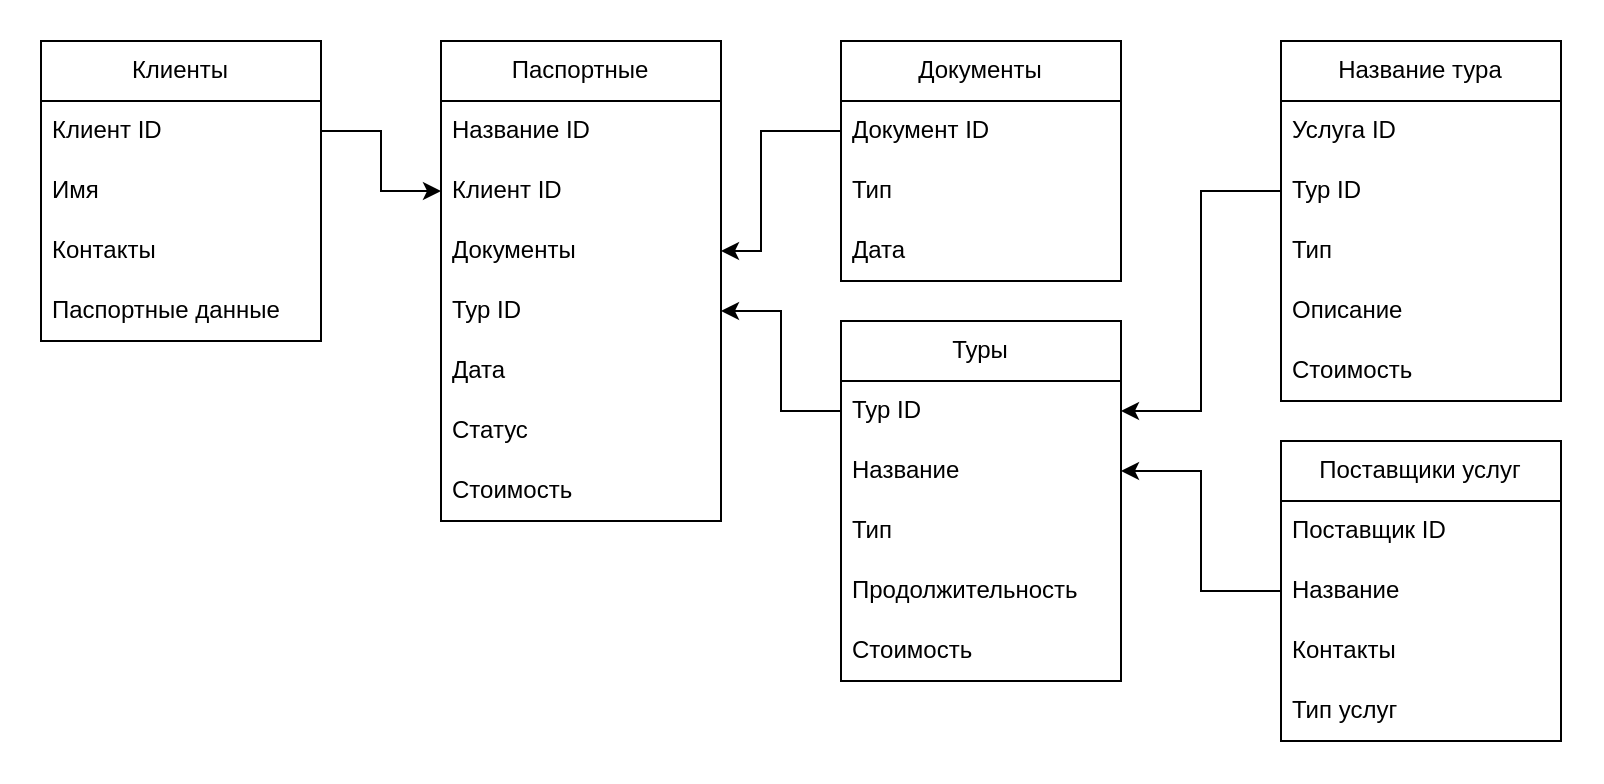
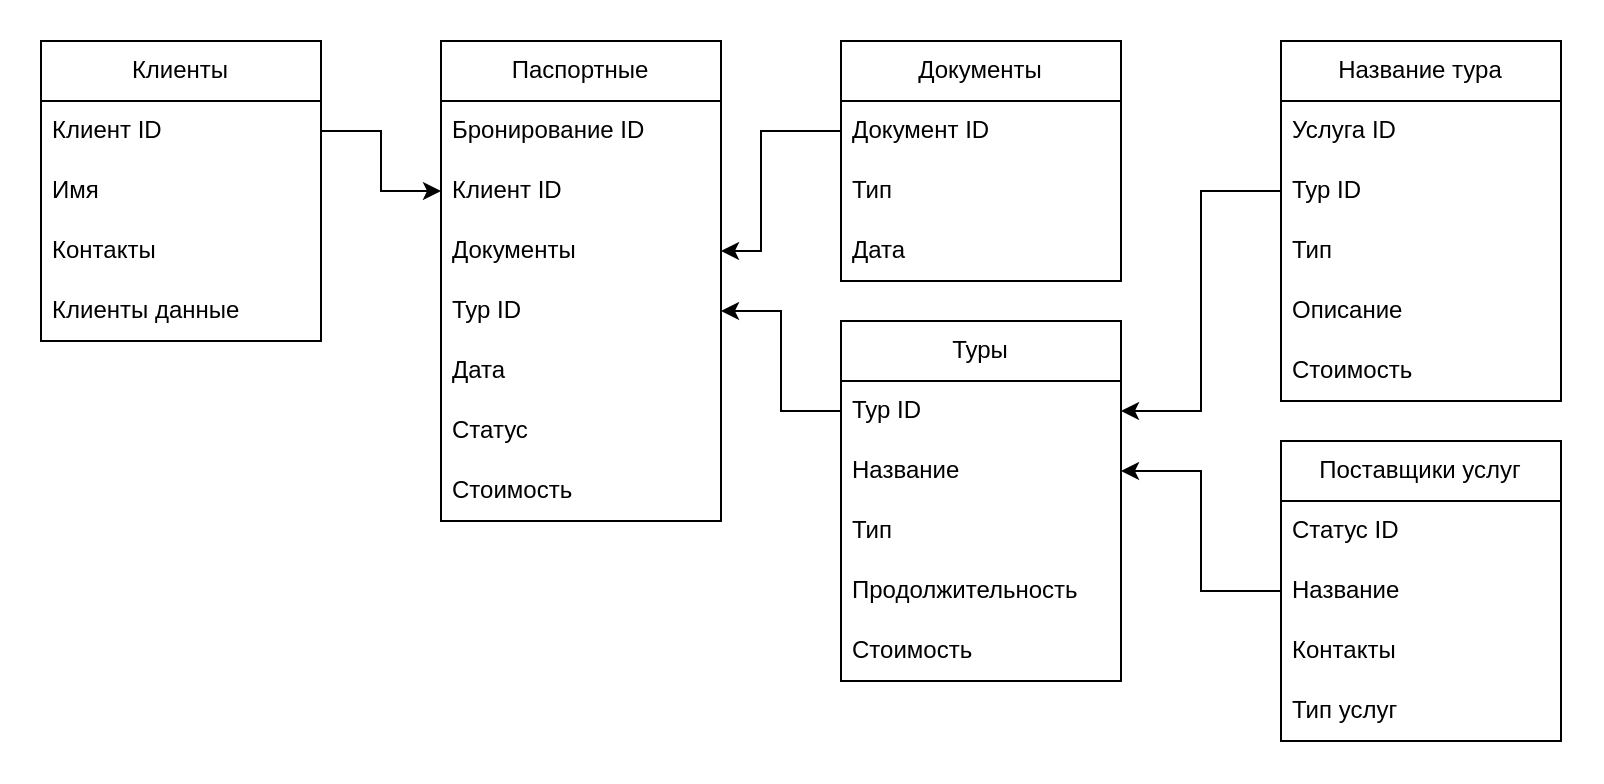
(524, 131) -> (551, 131)
(164, 311) -> (144, 311)
(1371, 531) -> (1350, 531)
